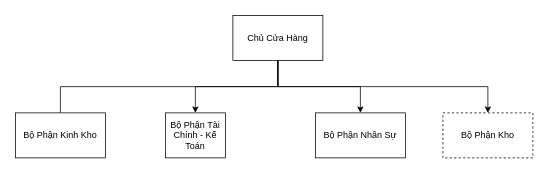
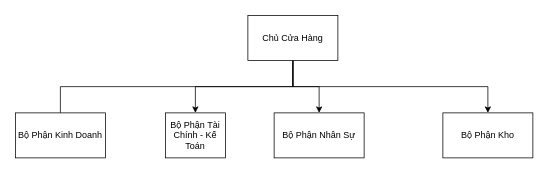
(278, 38) -> (293, 38)
(60, 135) -> (60, 135)
(360, 135) -> (319, 135)
(488, 135) -> (488, 135)
